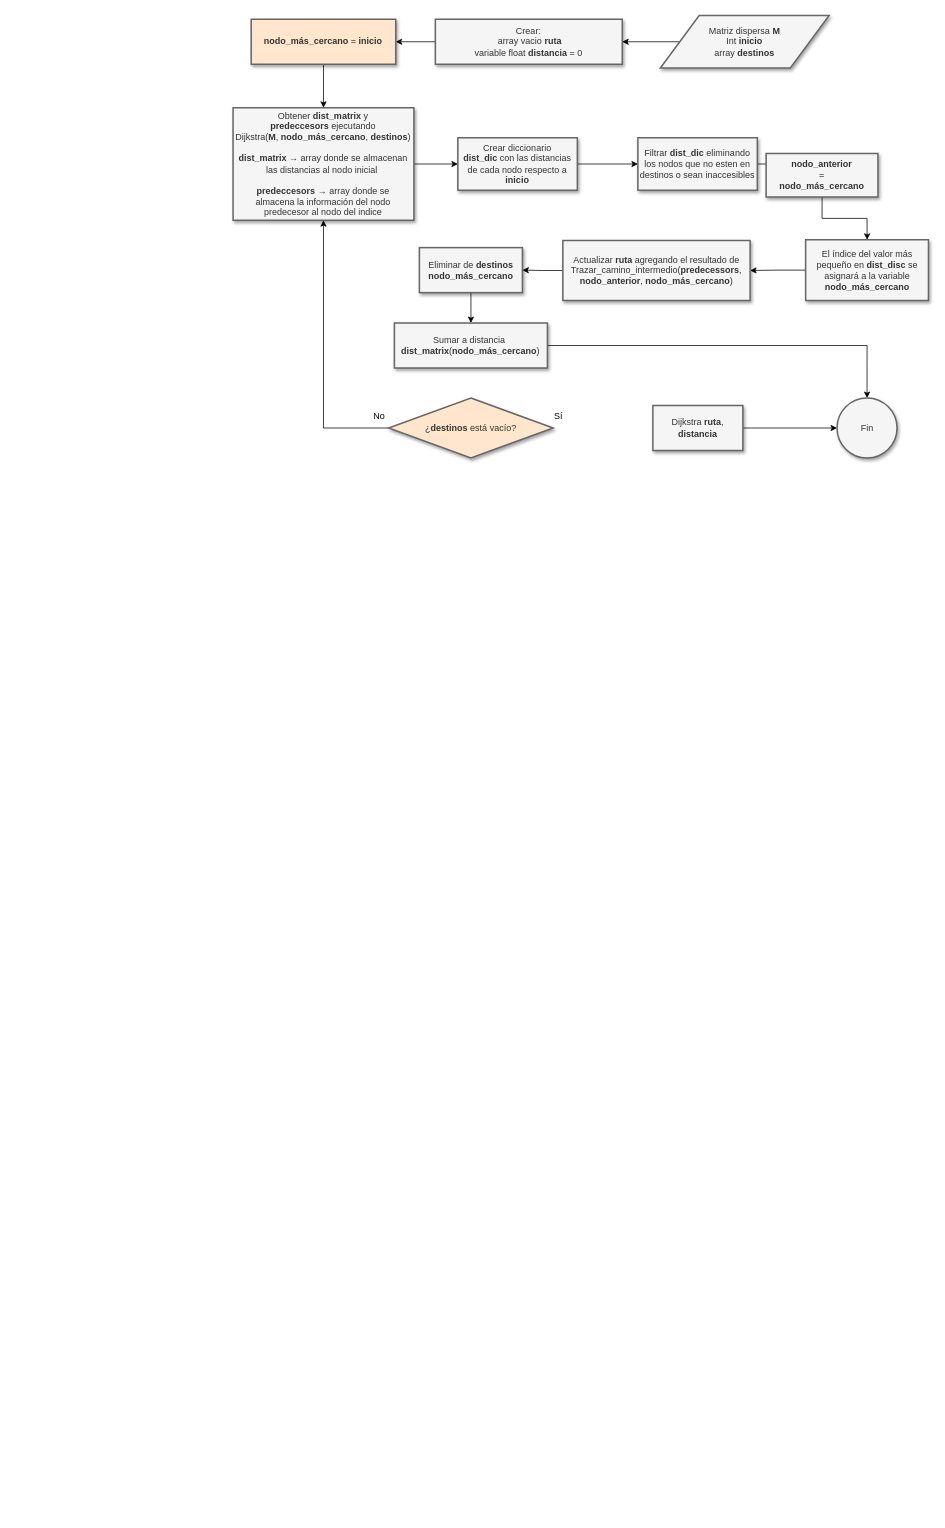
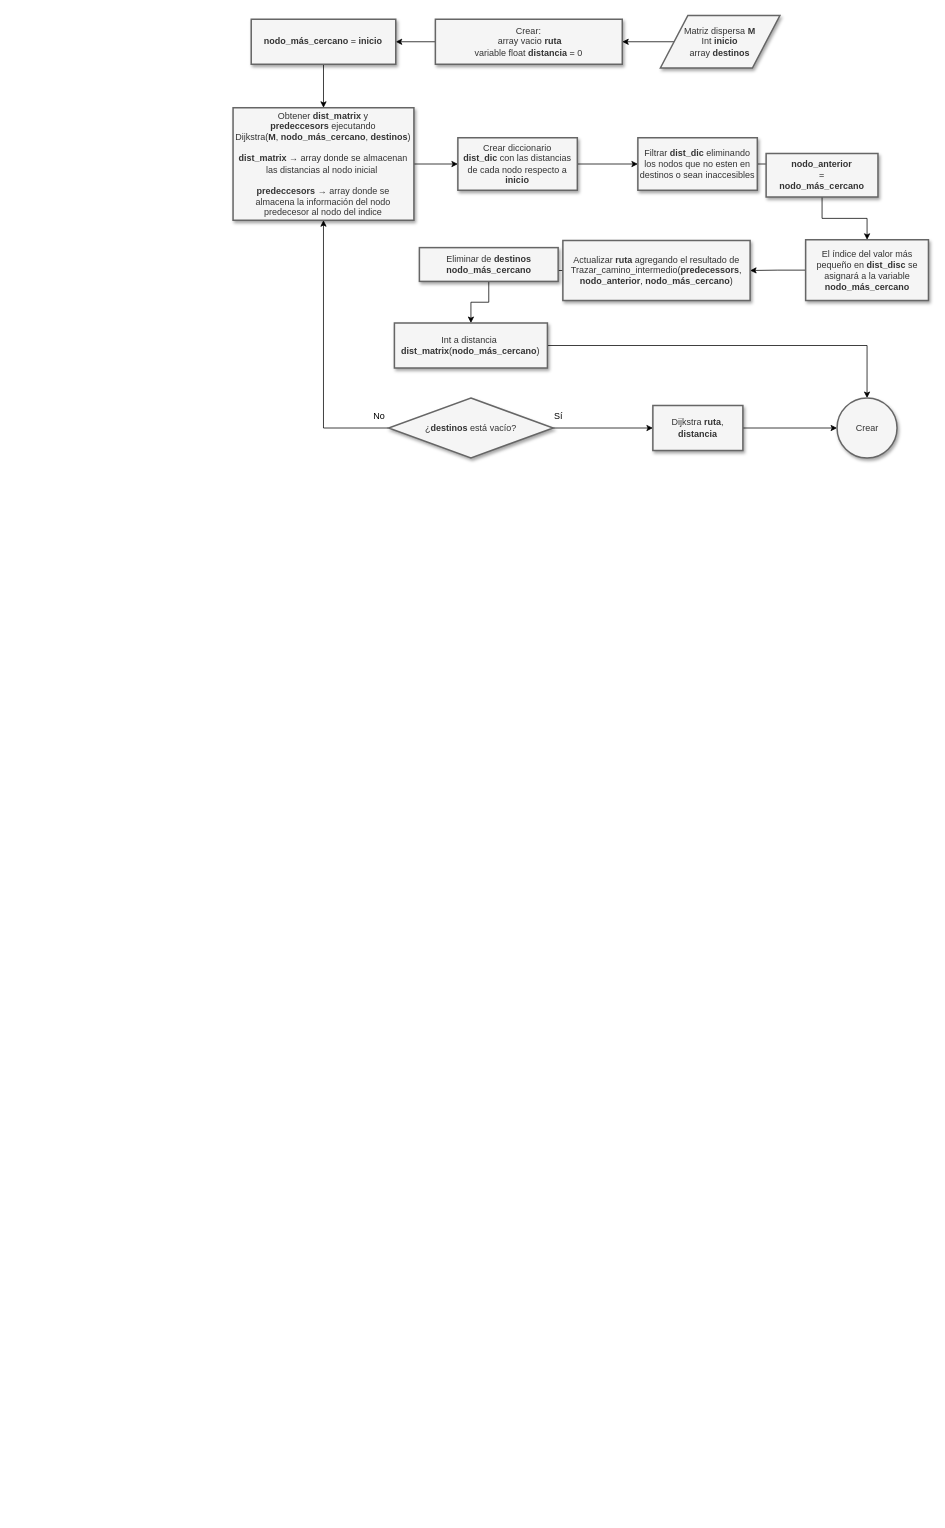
(323, 42) -> (323, 42)
(745, 42) -> (720, 42)
(471, 270) -> (489, 264)
(471, 345) -> (471, 345)
(471, 428) -> (471, 428)
none -> (646, 428)
(867, 428) -> (867, 428)
